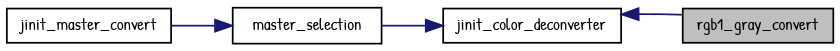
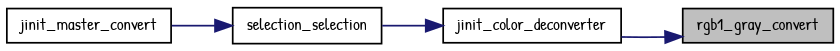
(660, 14) -> (643, 37)
(307, 26) -> (307, 26)
